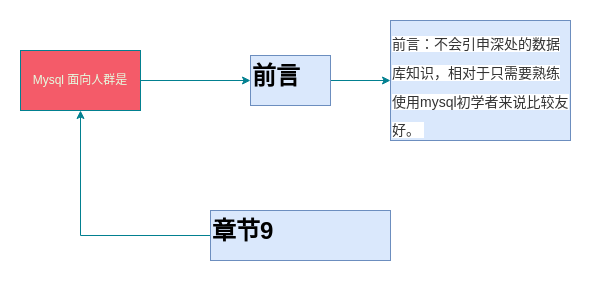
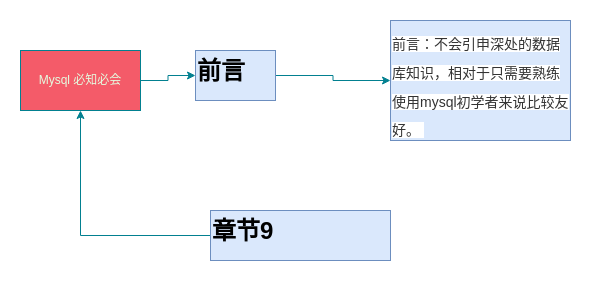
(81, 81) -> (81, 81)
(291, 81) -> (236, 76)
